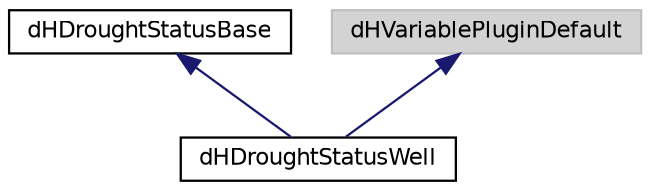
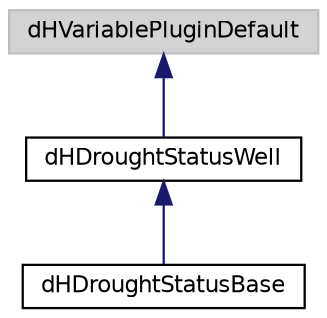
(243, 102) -> (164, 235)
